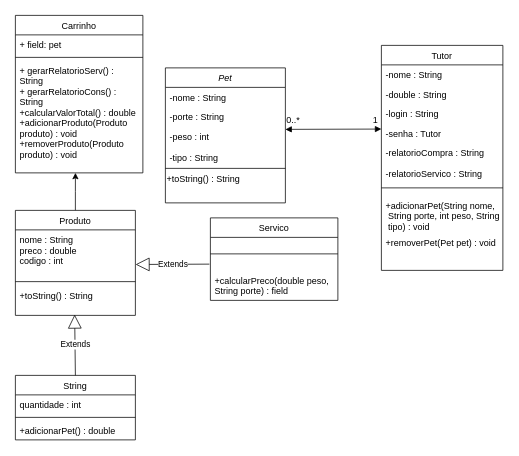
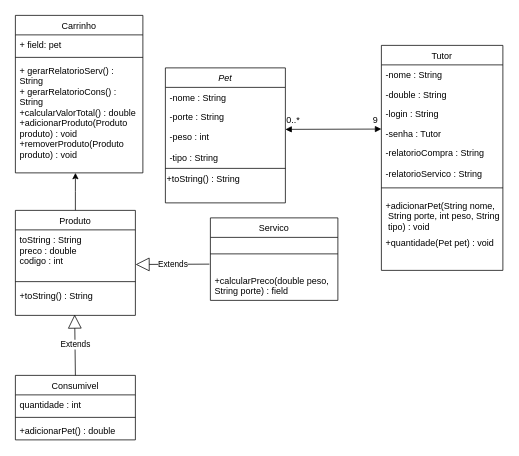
(376, 120) -> (376, 120)
(48, 240) -> (56, 240)
(448, 243) -> (447, 243)
(75, 386) -> (75, 386)
